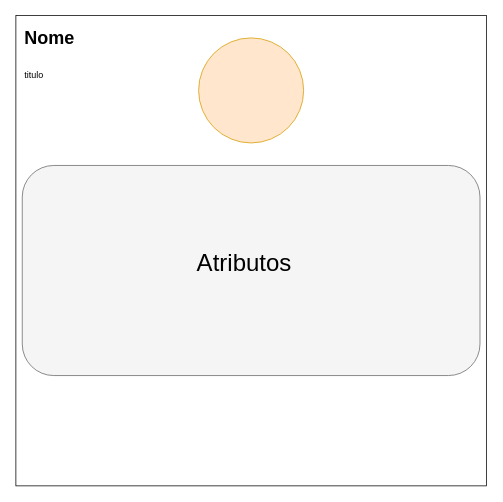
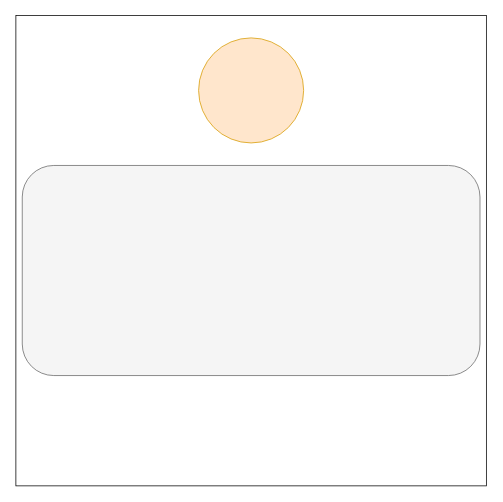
(90, 68) -> none
(244, 263) -> none
